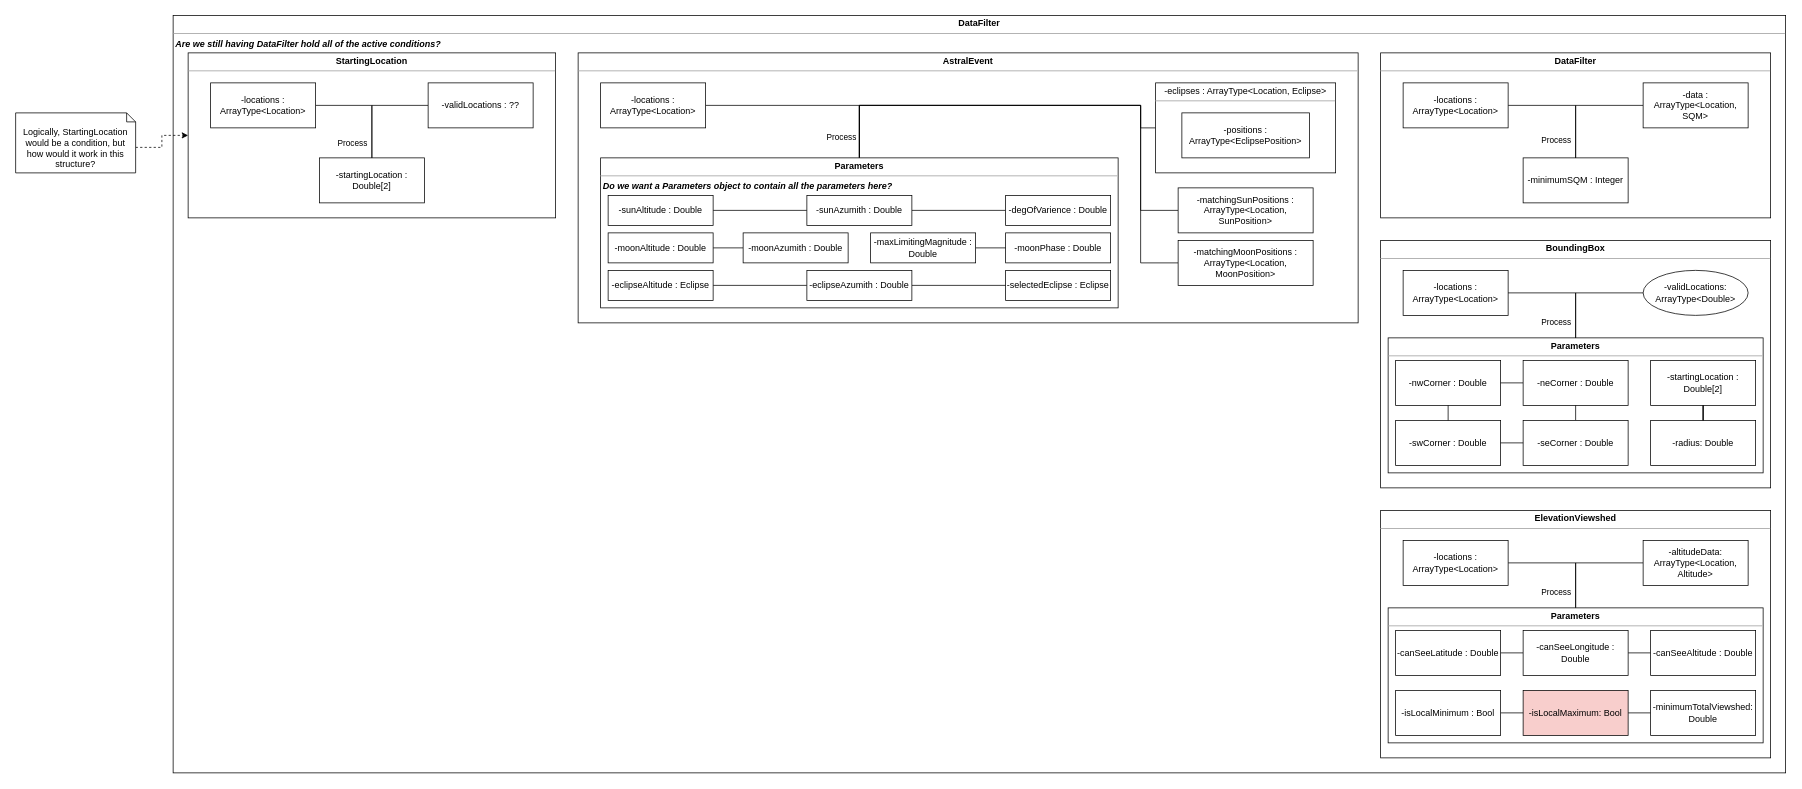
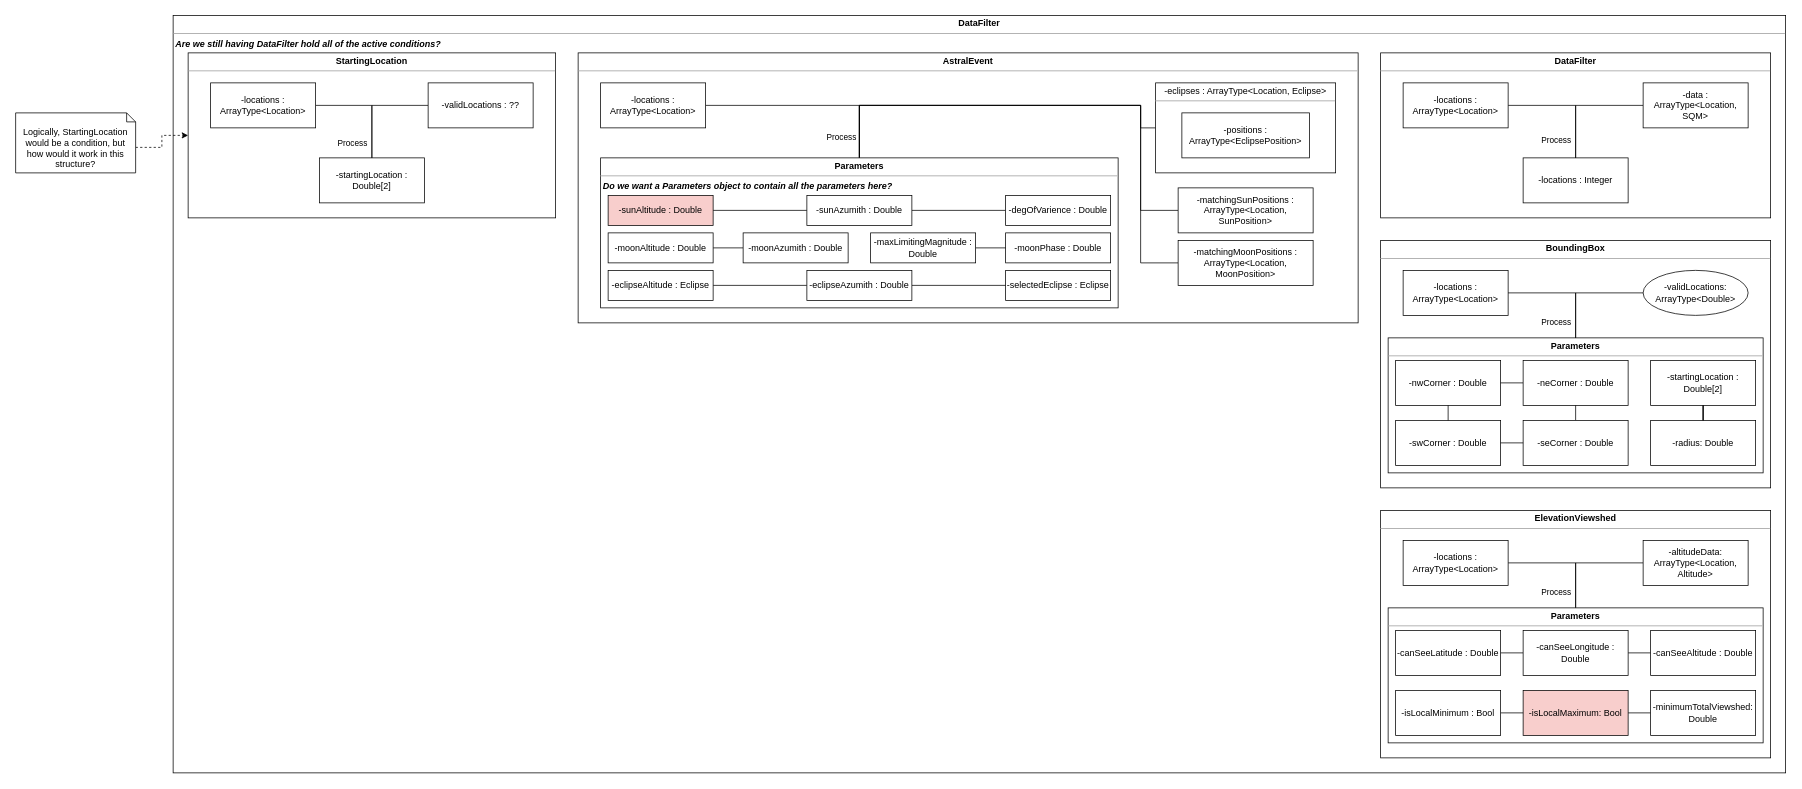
(1575, 180) -> (1575, 180)
(660, 210) -> (660, 210)
